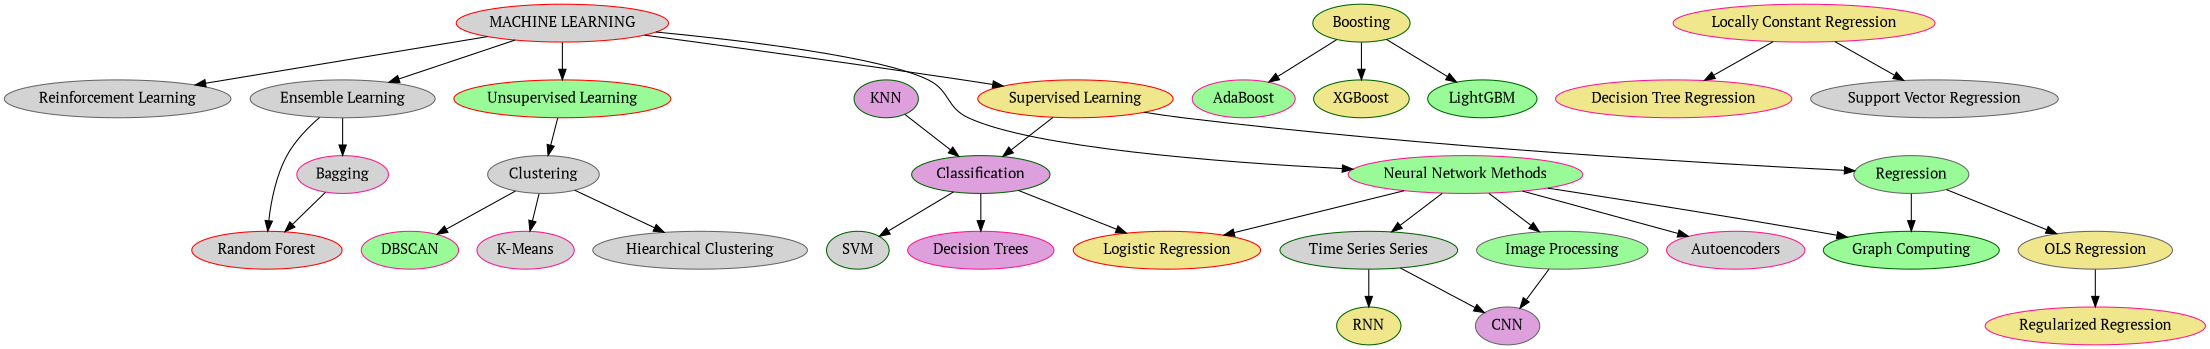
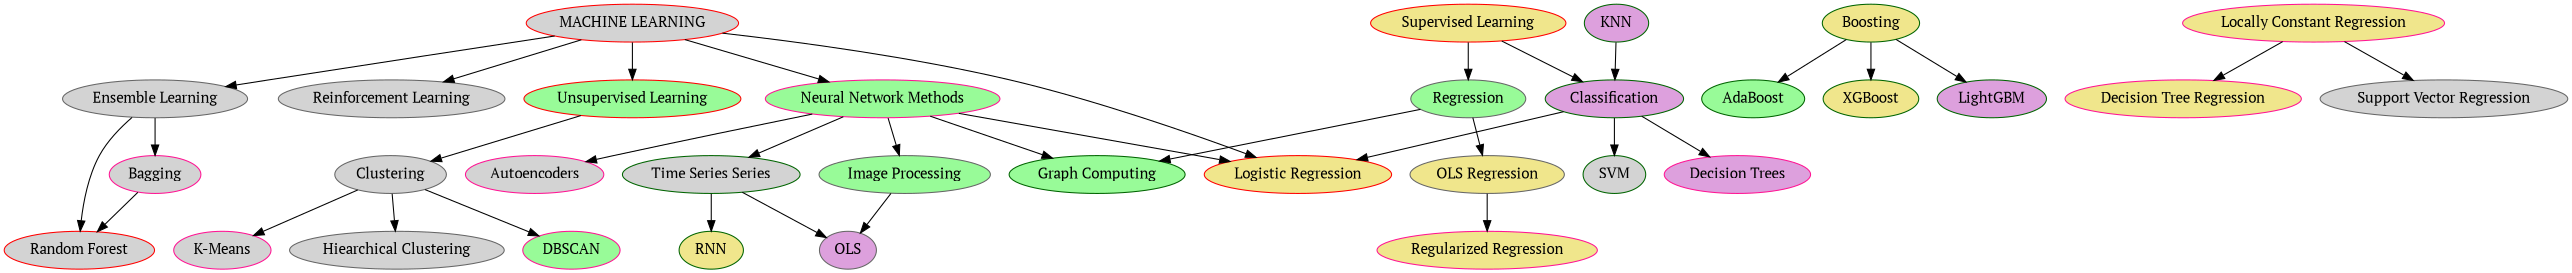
(819, 59) -> (989, 75)
(1244, 99) -> (1753, 99)
(1482, 99) -> (1992, 99)
(1508, 326) -> (848, 250)
